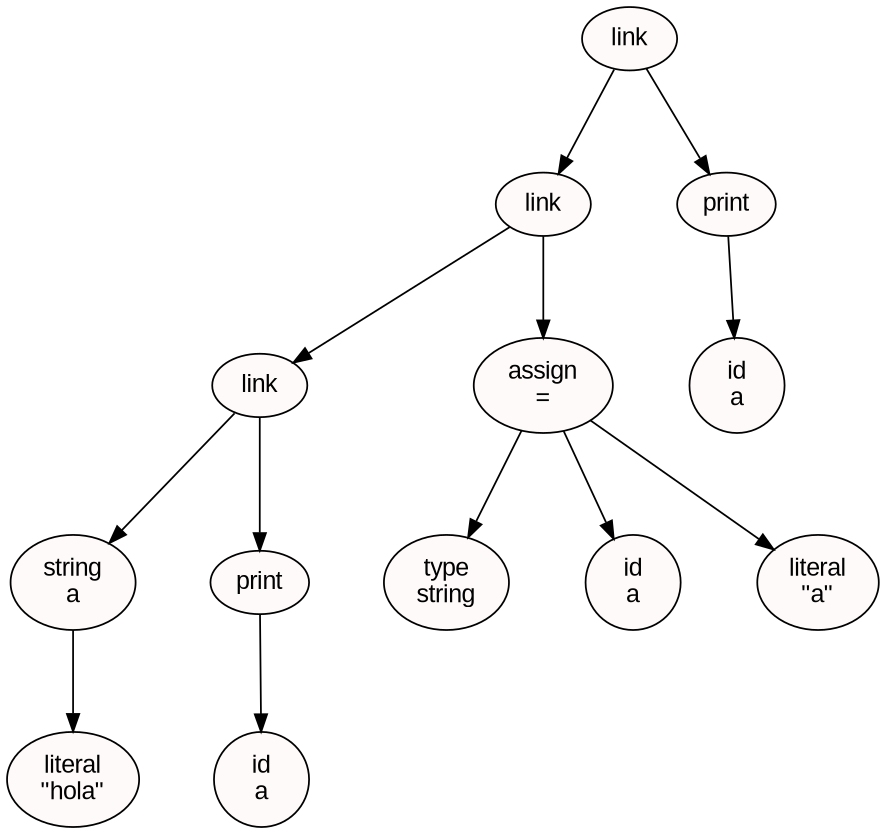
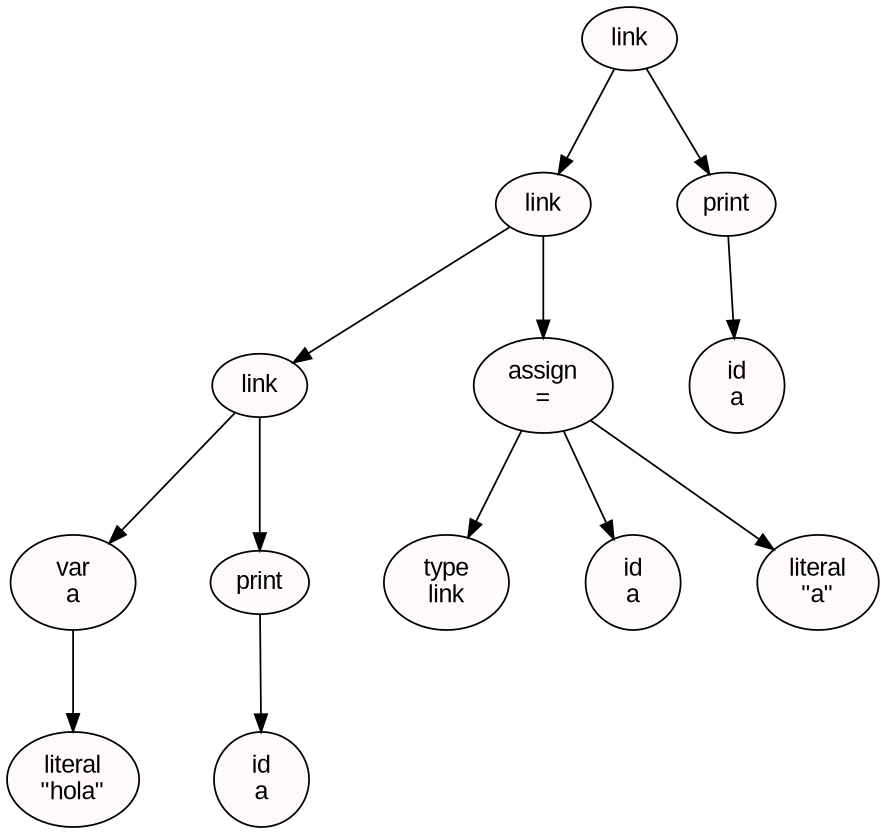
(73, 582) -> (73, 582)
(446, 582) -> (446, 582)
